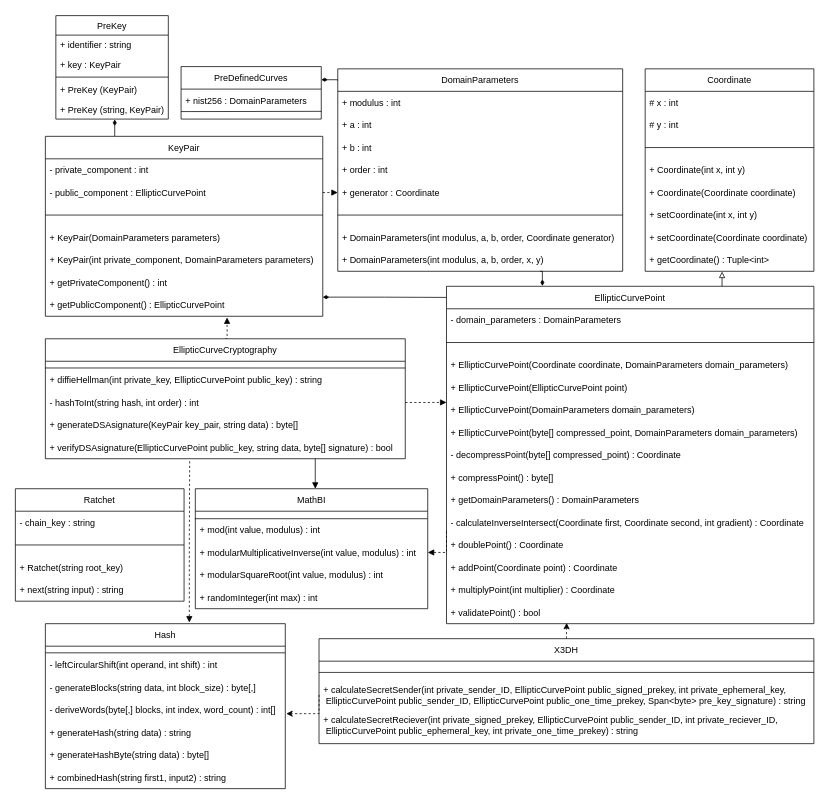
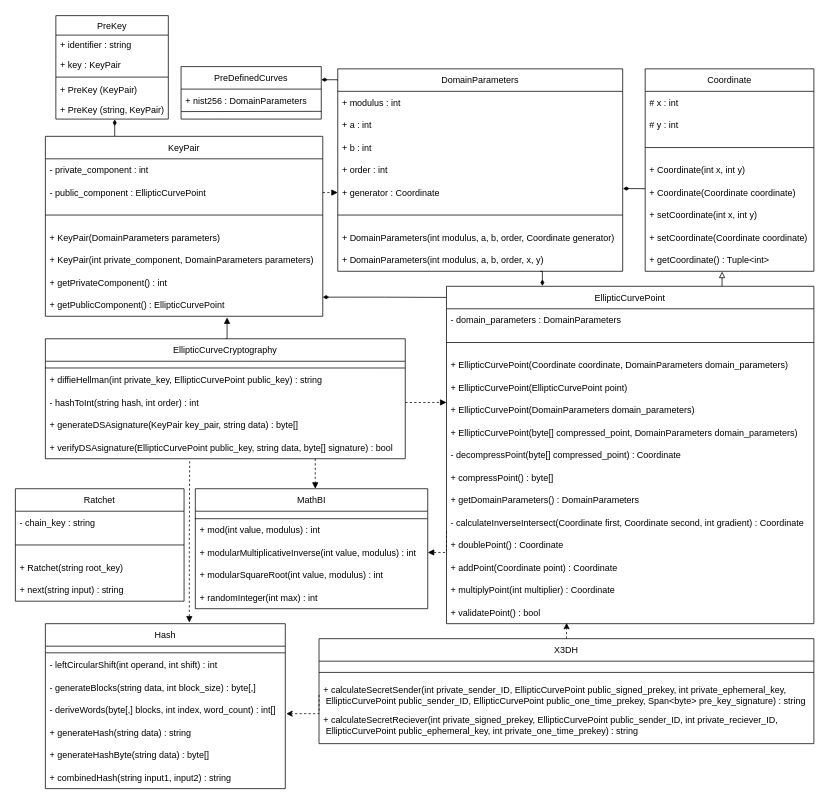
none -> (636, 188)
(227, 331) -> (227, 331)
(315, 470) -> (315, 470)
(151, 778) -> (151, 778)
